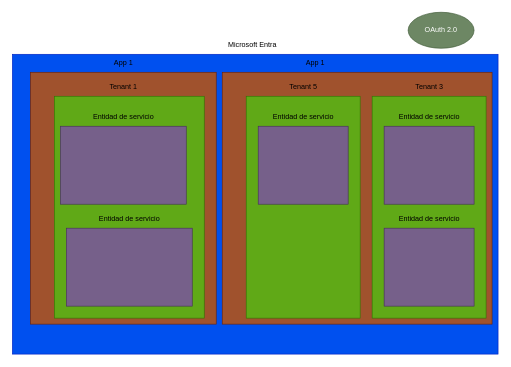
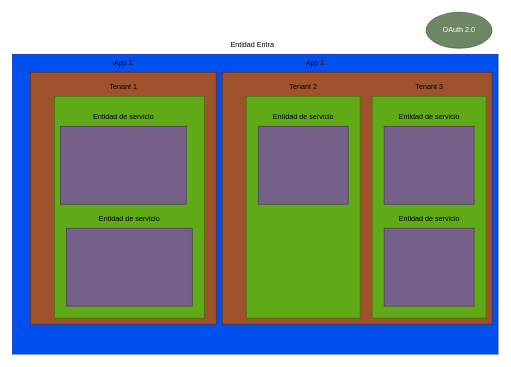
(441, 30) -> (459, 30)
(253, 45) -> (253, 45)
(304, 87) -> (304, 87)
